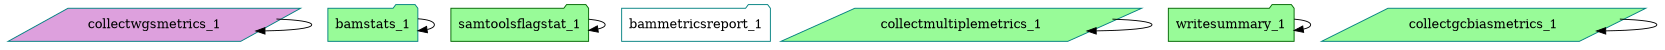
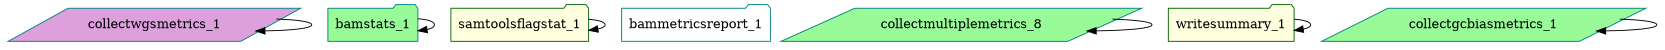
(520, 25) -> (520, 25)
(961, 25) -> (961, 25)
(1231, 25) -> (1231, 25)
